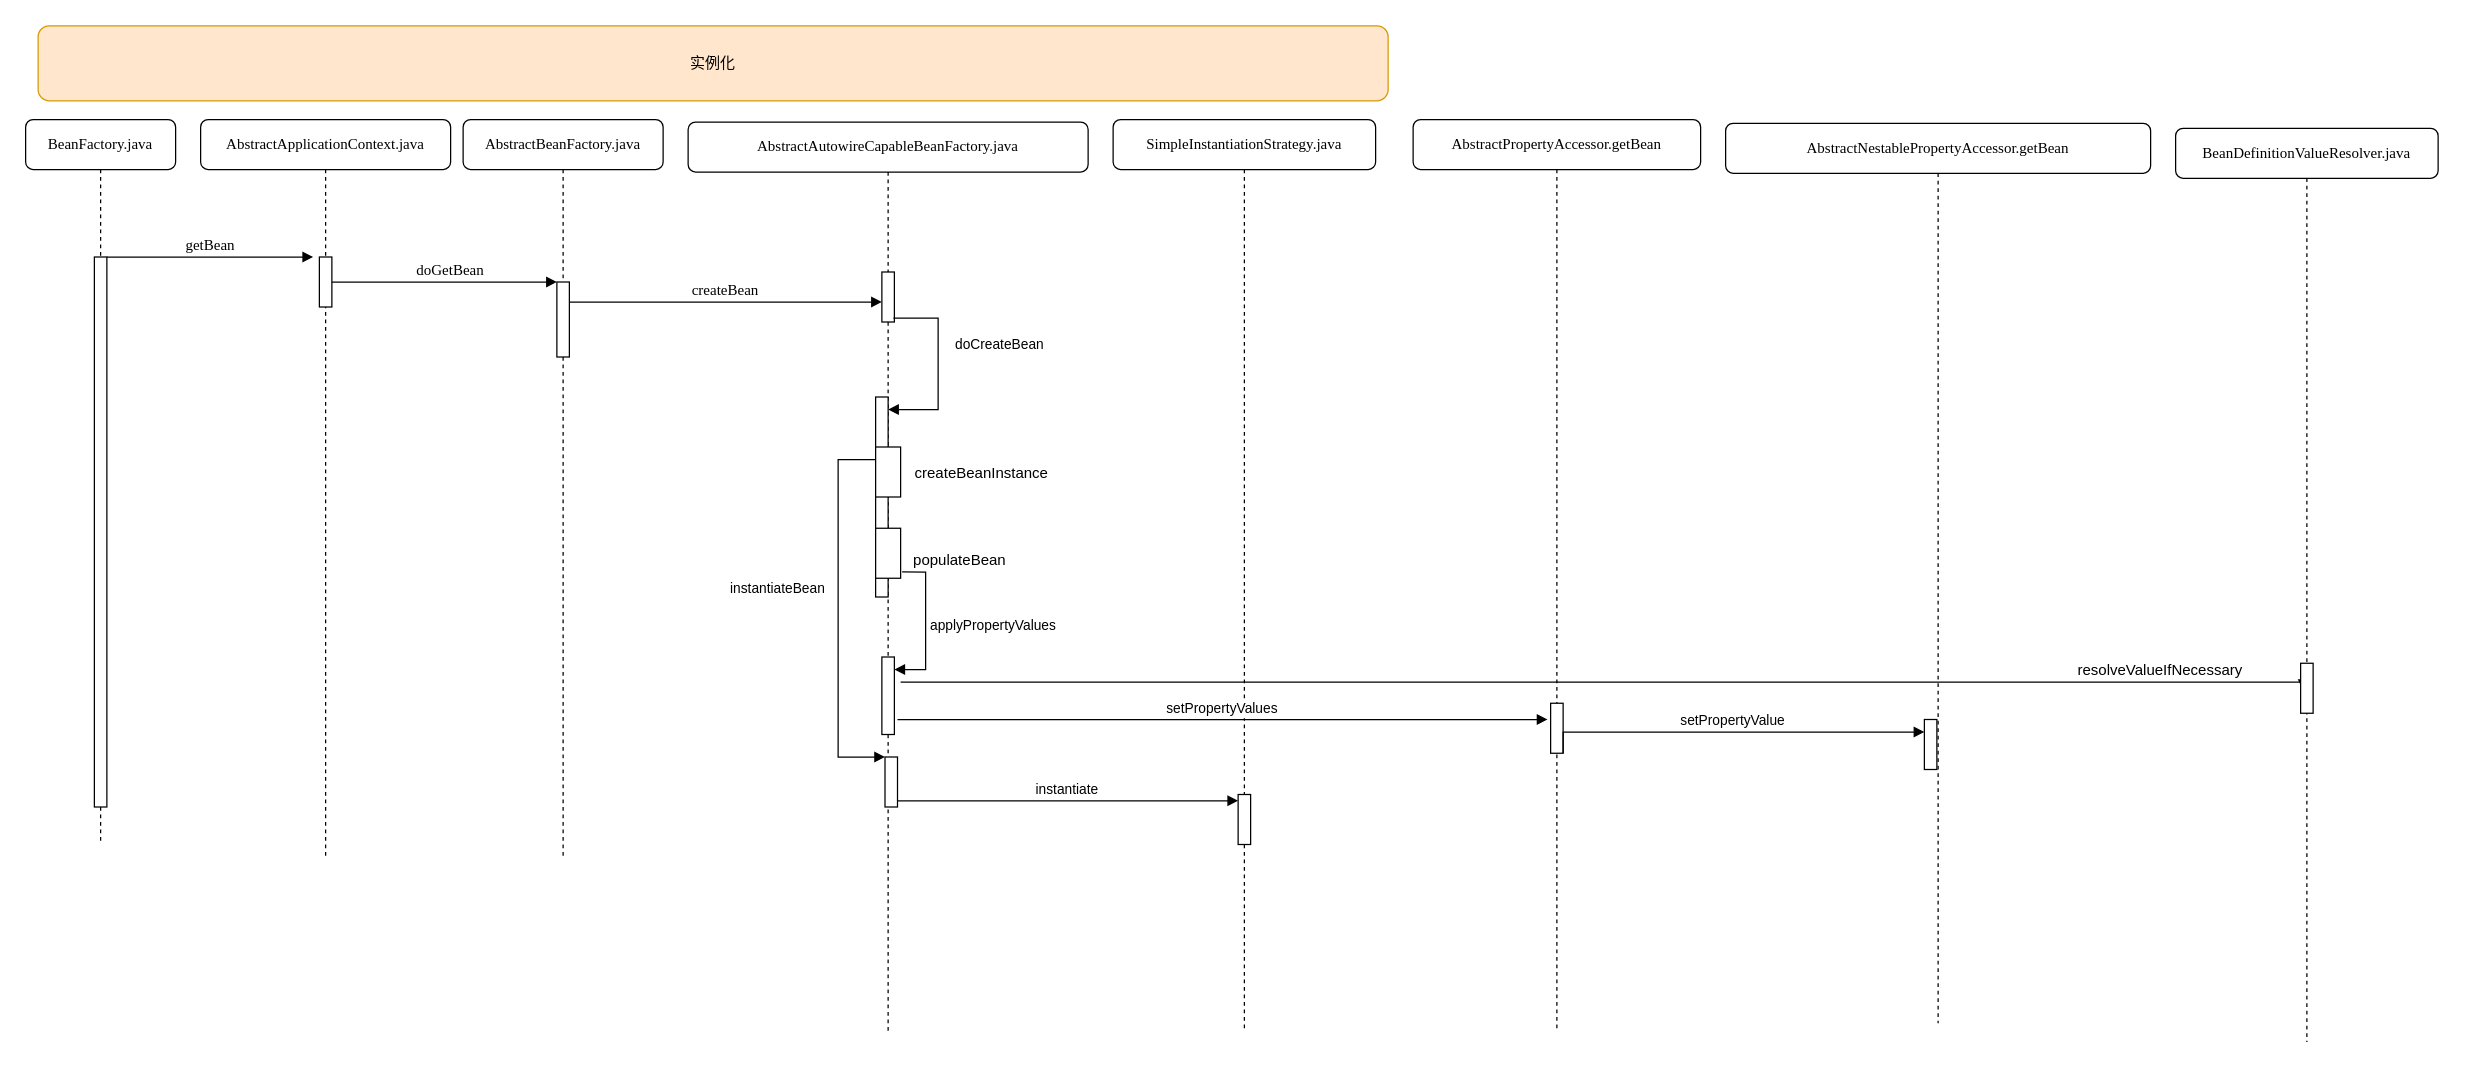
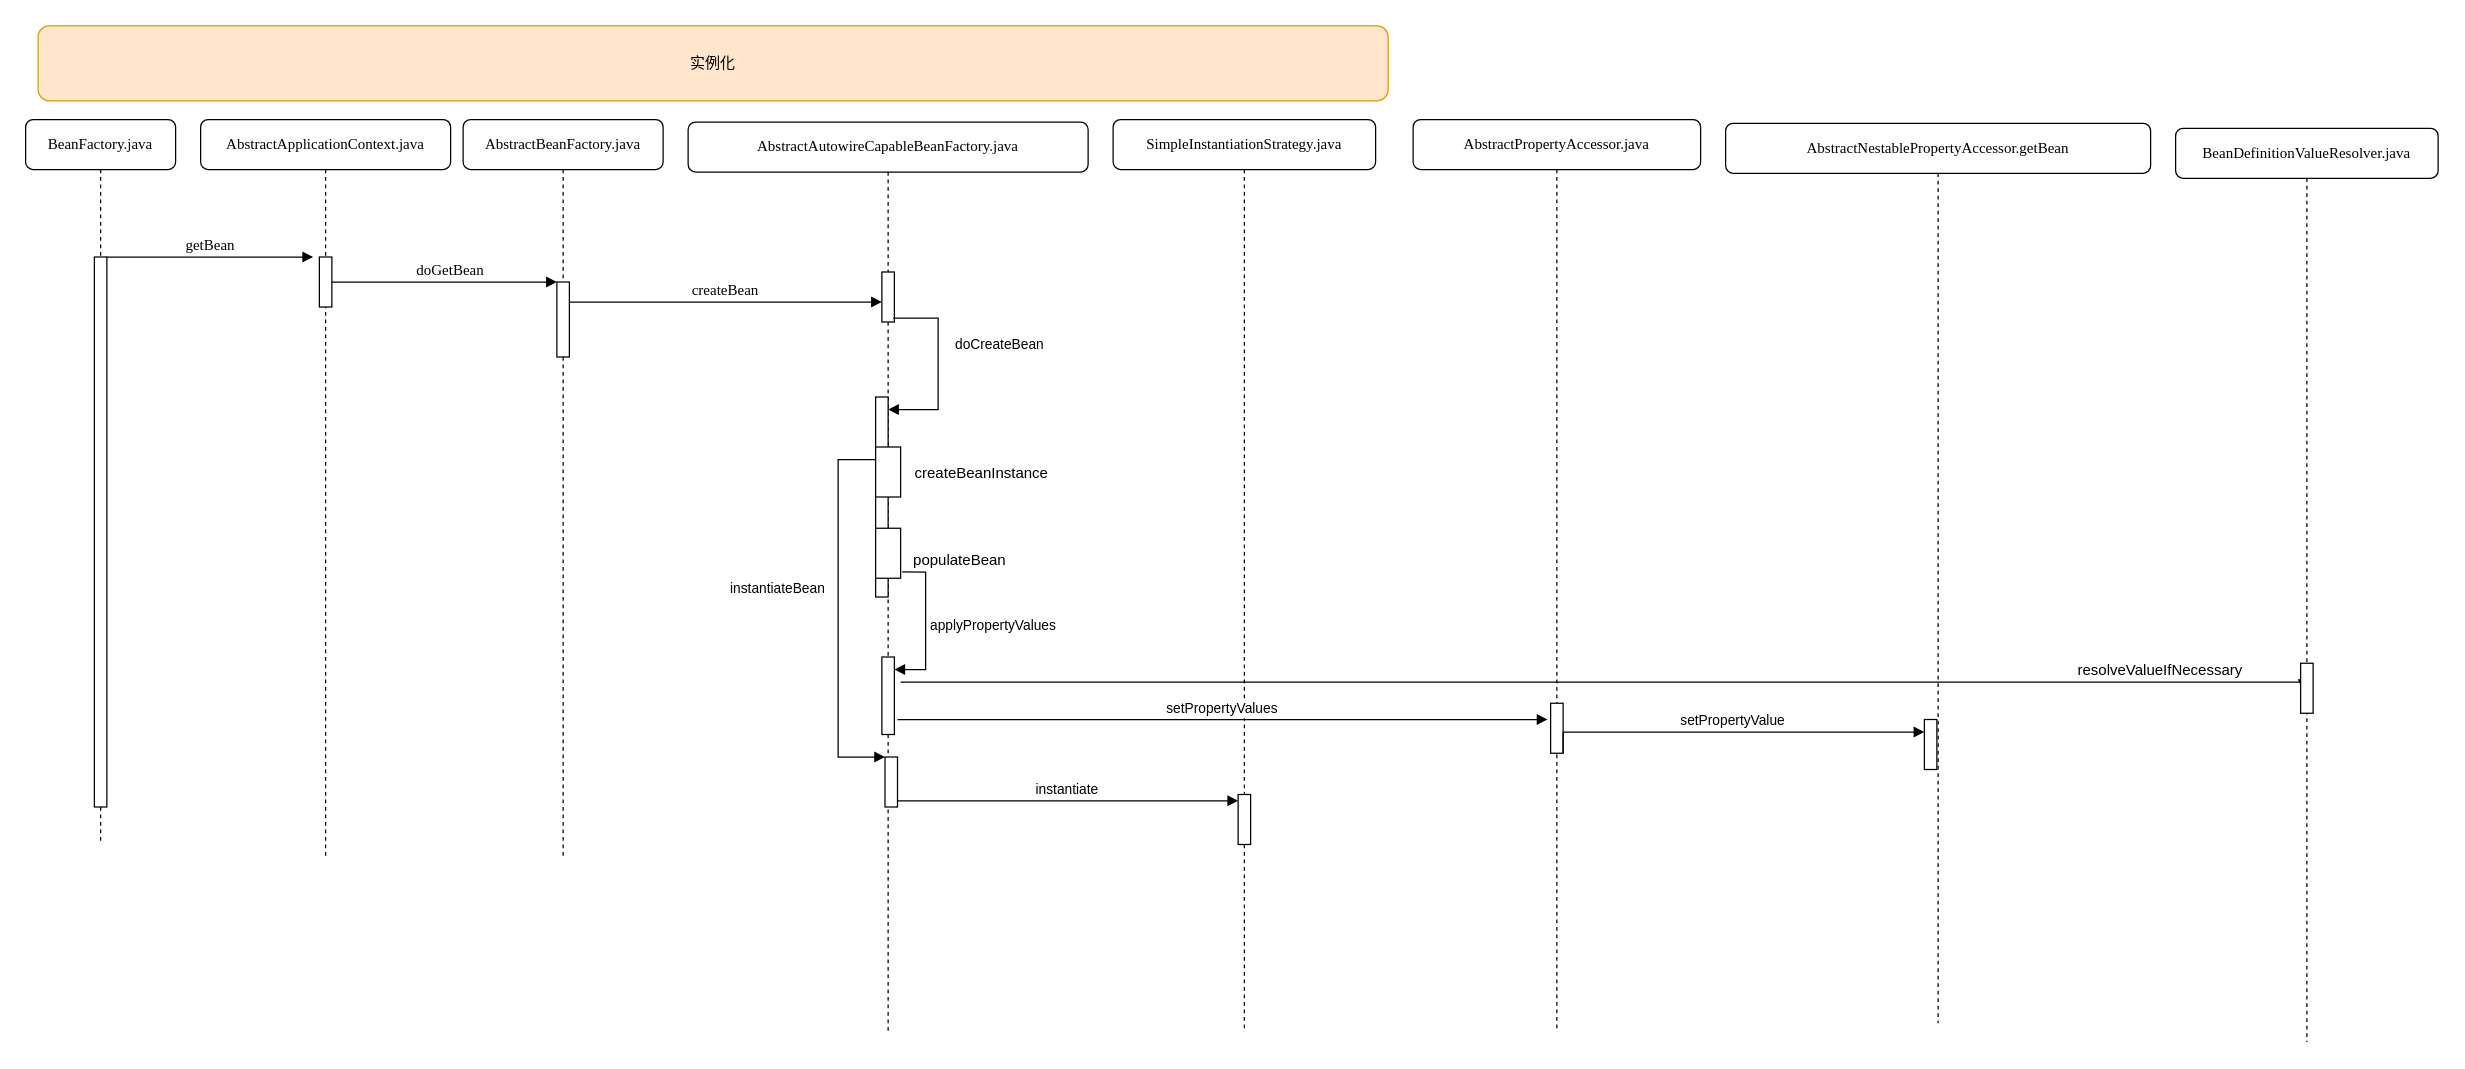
(1557, 144) -> (1557, 144)
